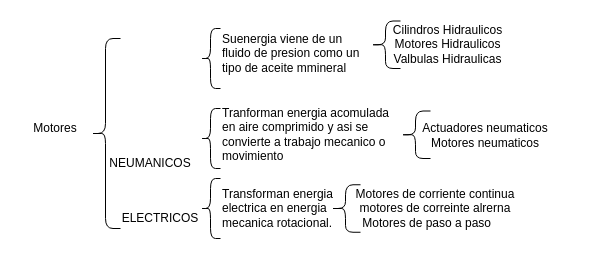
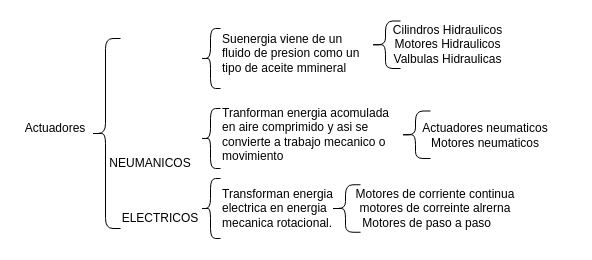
(56, 129) -> (56, 129)
